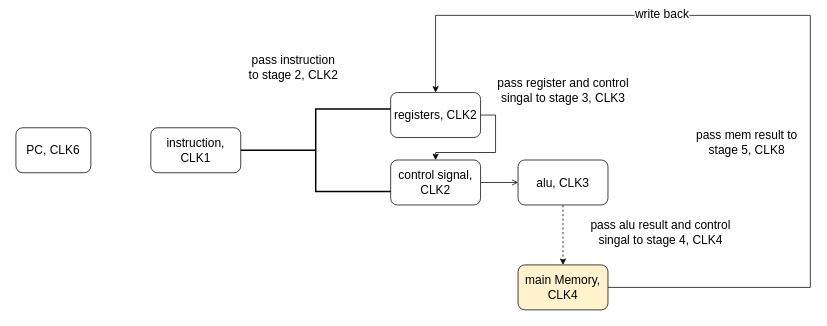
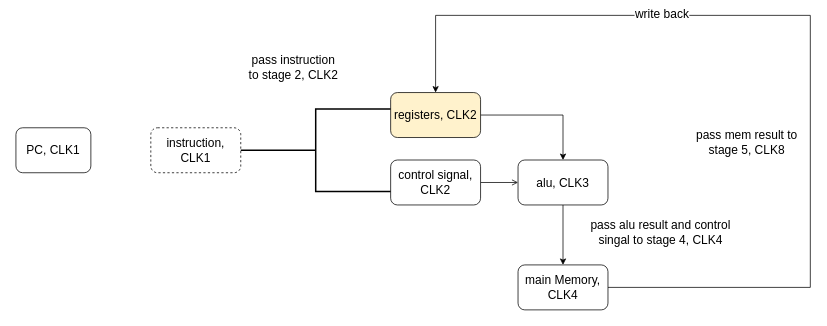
(563, 90) -> none
(435, 115) -> (435, 115)
(53, 150) -> (53, 150)
(195, 150) -> (195, 150)
(484, 153) -> (562, 115)
(563, 232) -> (563, 232)
(563, 288) -> (563, 288)
